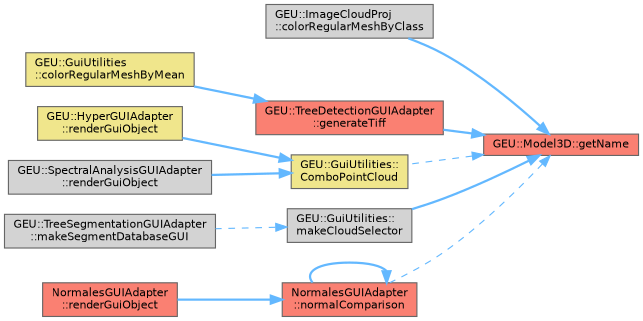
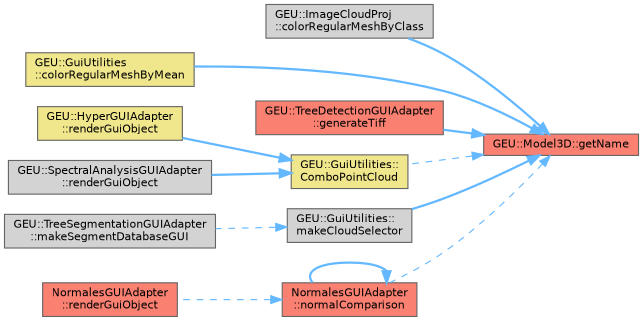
(224, 93) -> (368, 77)
(224, 300) -> (224, 300)
